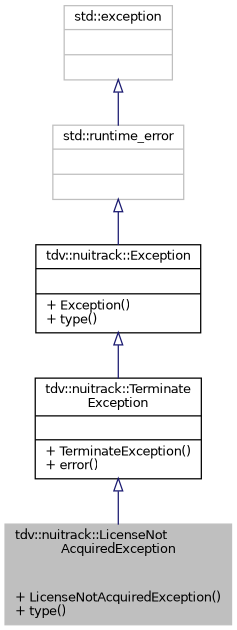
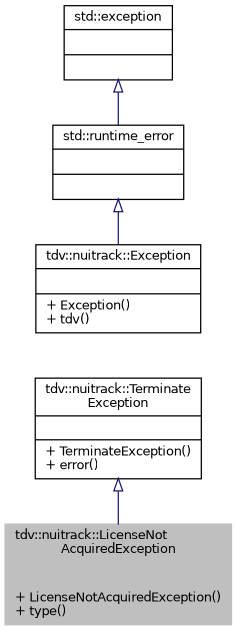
(118, 43) -> (118, 43)
(118, 162) -> (118, 162)
(72, 320) -> (68, 320)
(118, 362) -> none
